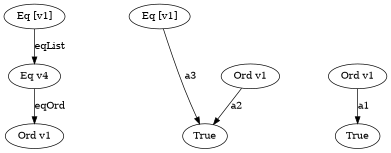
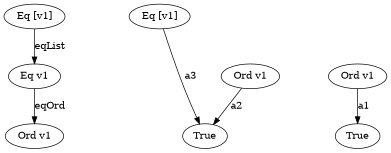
(35, 76) -> (35, 76)
